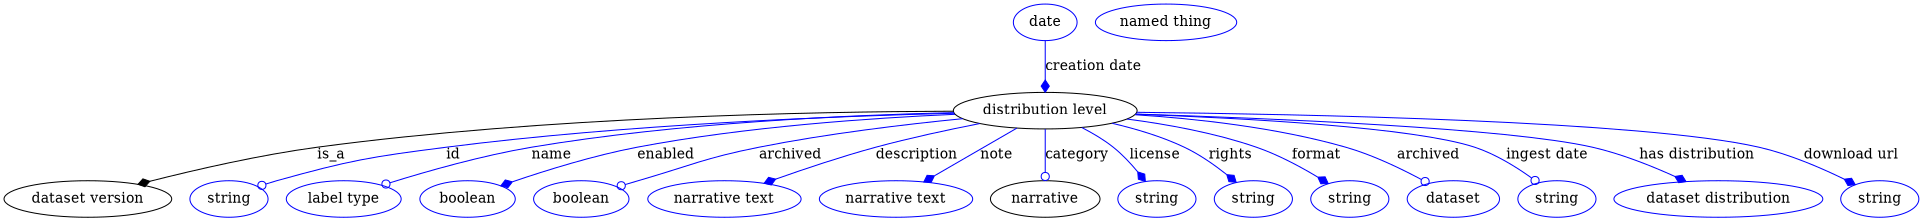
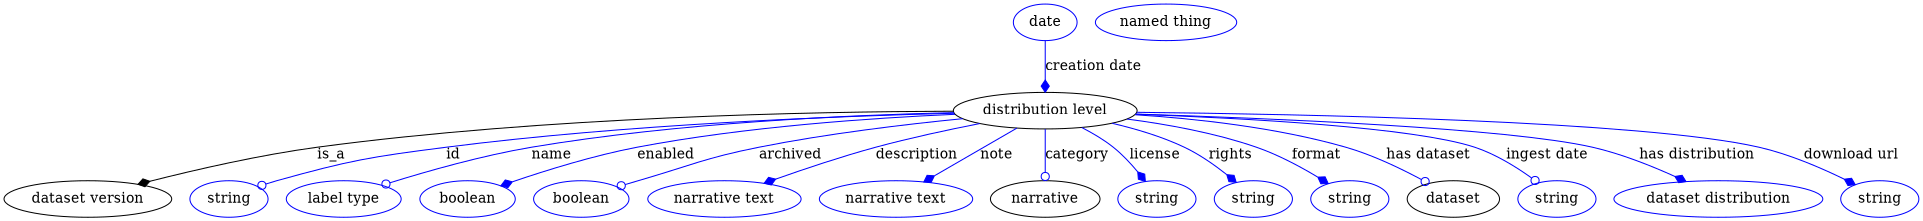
(1428, 155) -> (1428, 155)
(1453, 199) -> (1453, 199)
